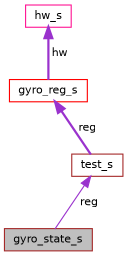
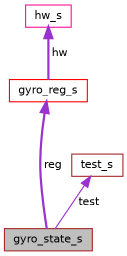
(76, 133) -> (40, 171)
(87, 202) -> (87, 202)
